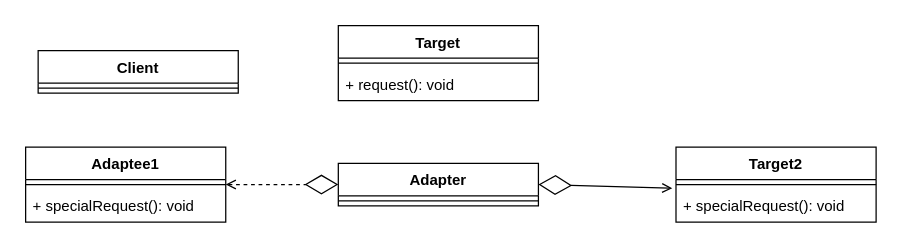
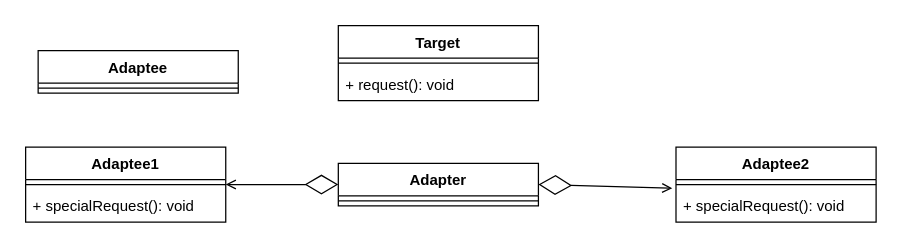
(138, 68) -> (138, 68)
(776, 165) -> (776, 165)
(268, 184) -> (268, 184)
